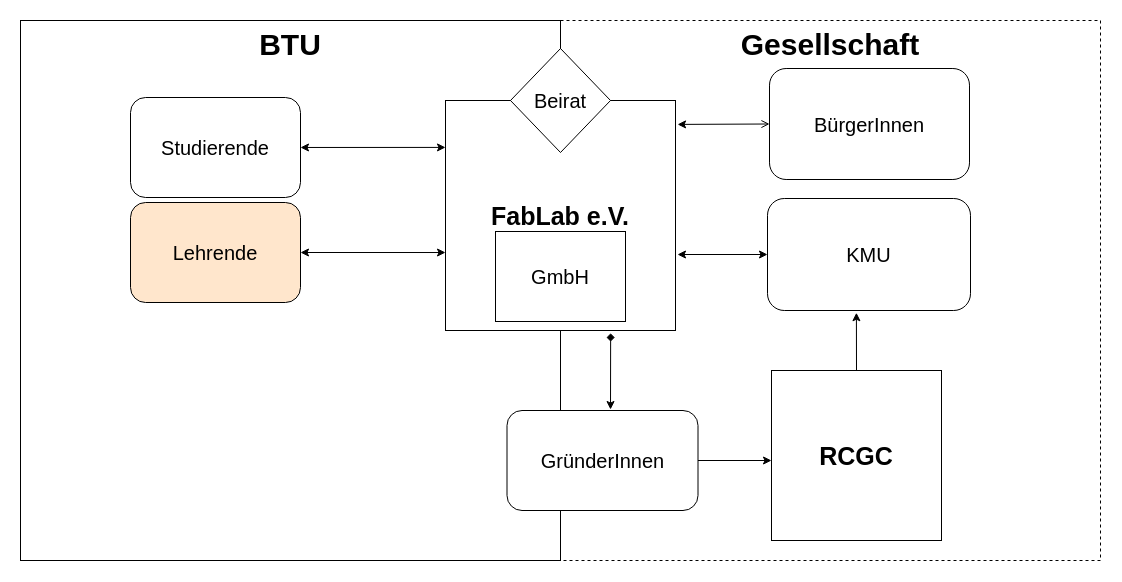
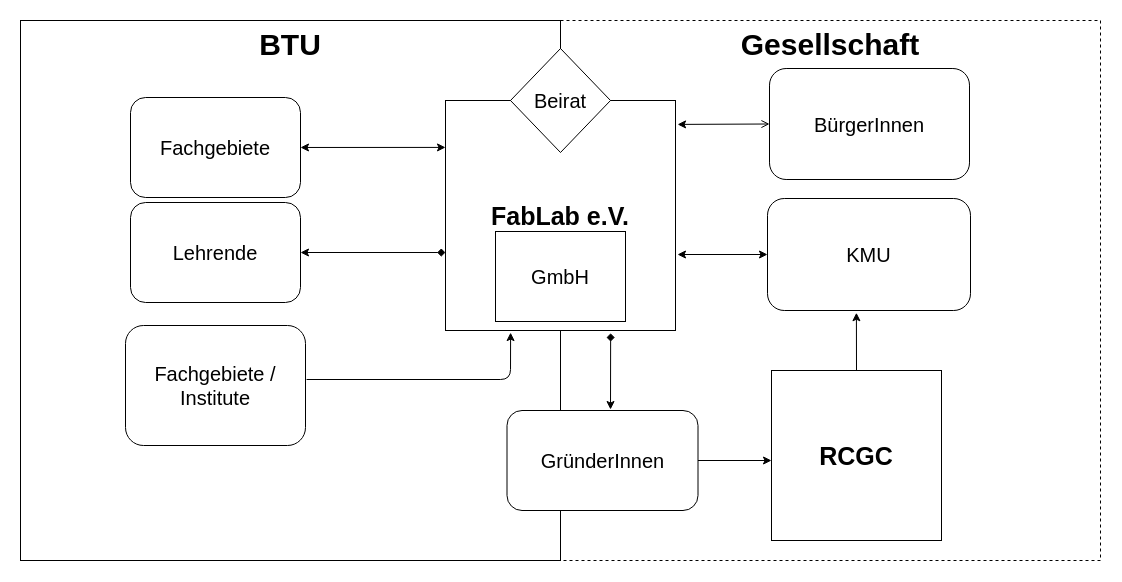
(216, 148) -> (216, 148)
(216, 253) -> (216, 253)
(437, 253) -> (436, 253)
none -> (423, 380)
none -> (216, 386)
